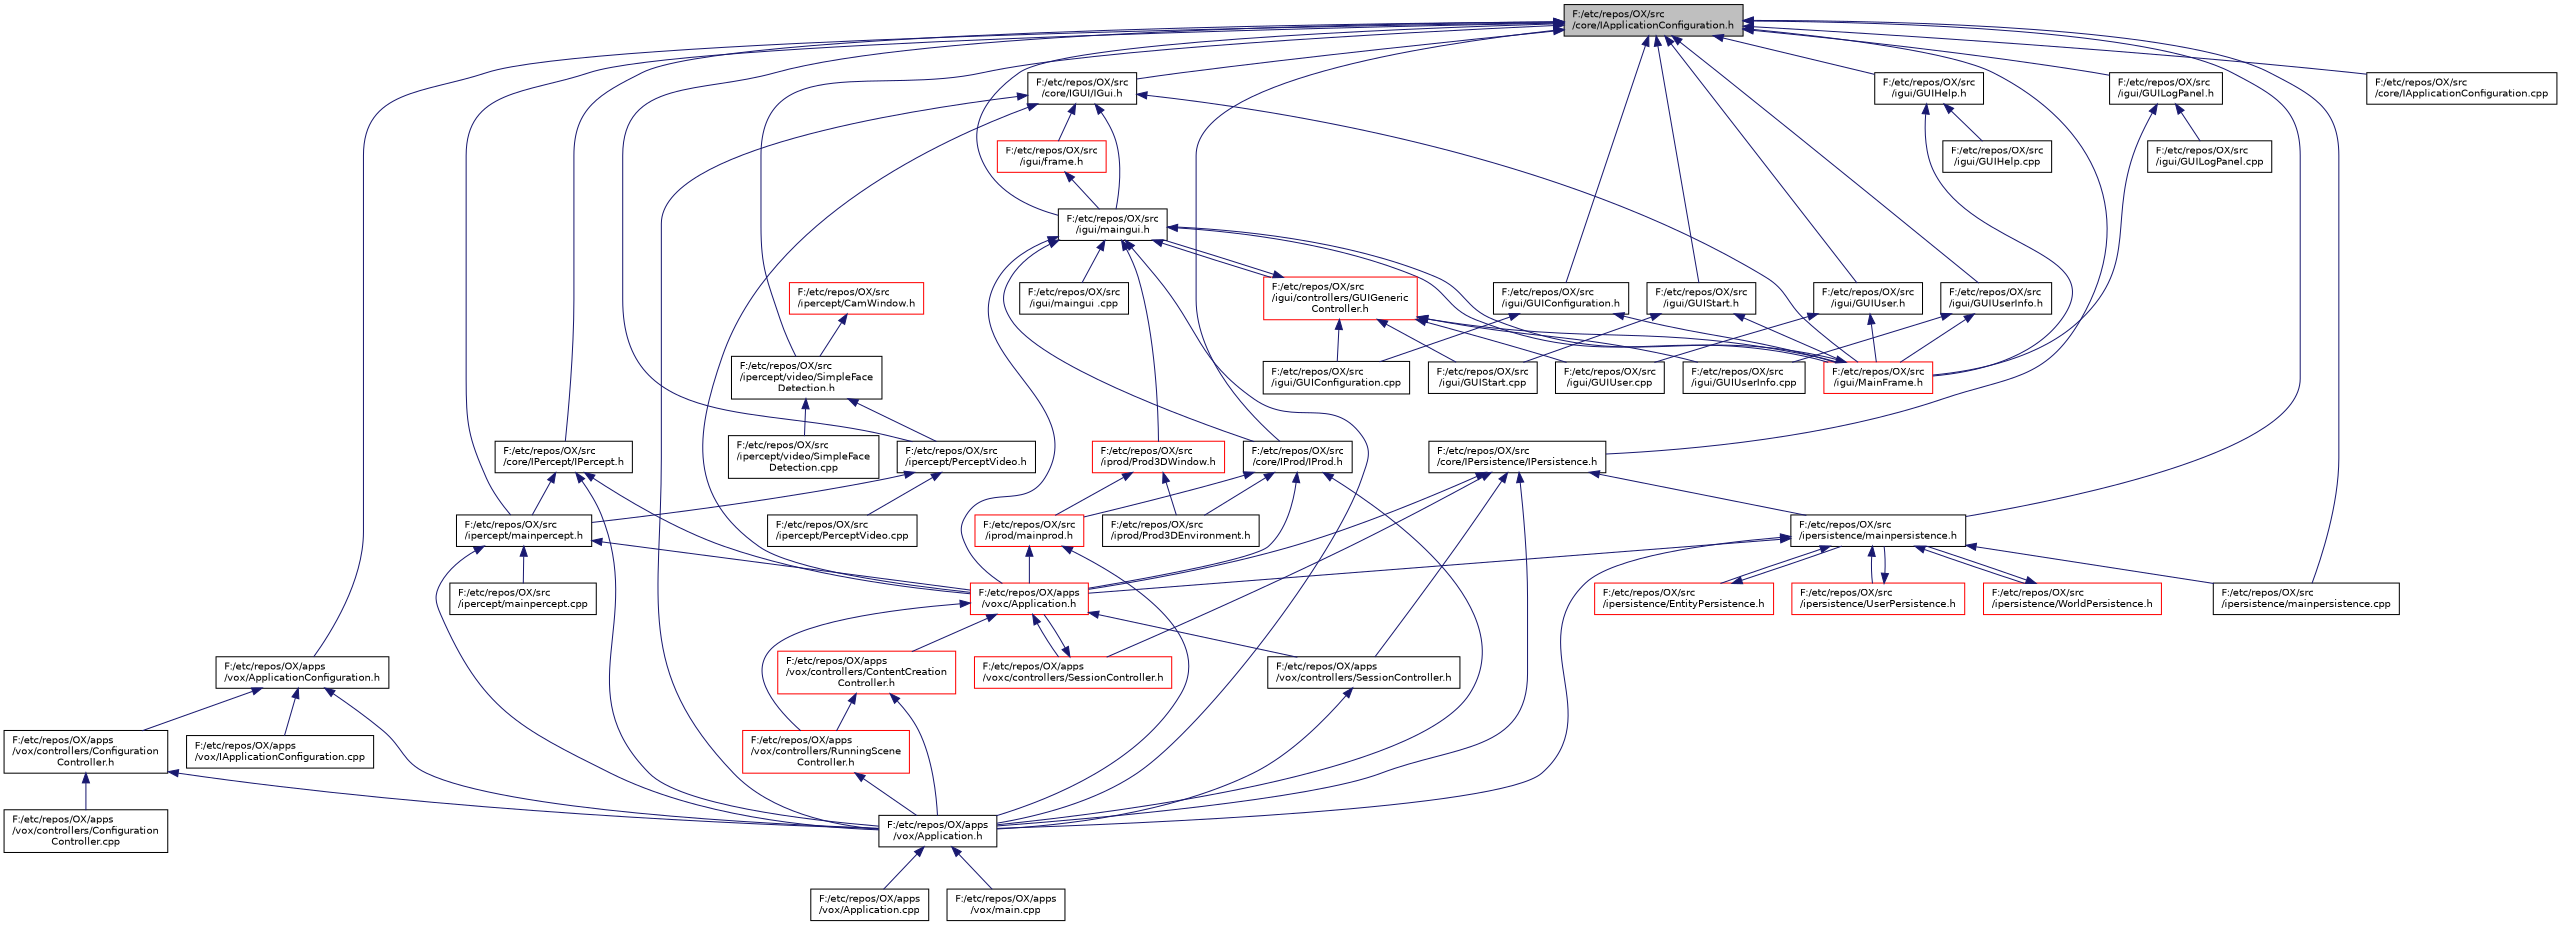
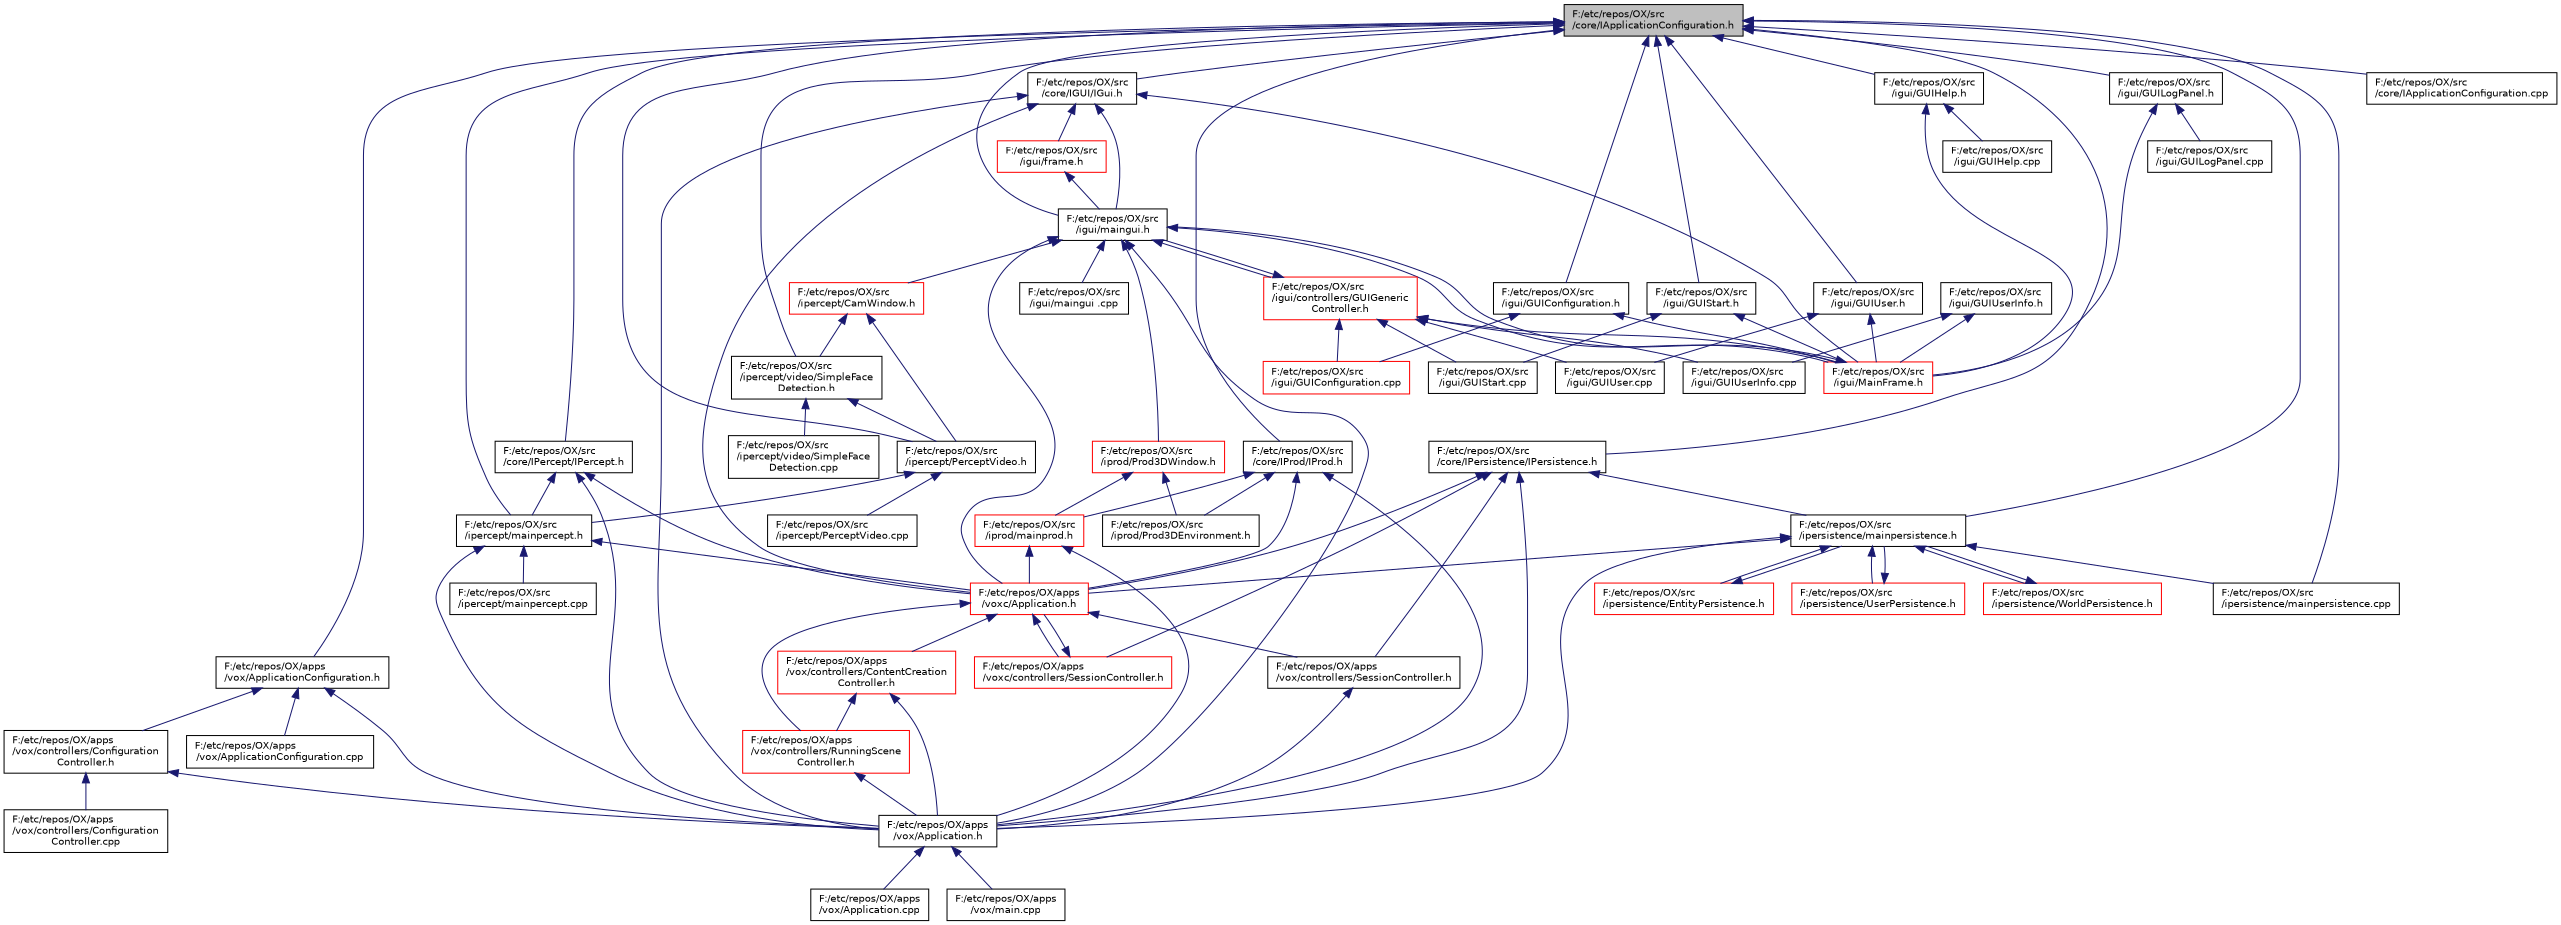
(1830, 162) -> none
(1082, 372) -> (980, 263)
(1336, 378) -> (1336, 378)
none -> (914, 382)
(280, 752) -> (280, 752)
